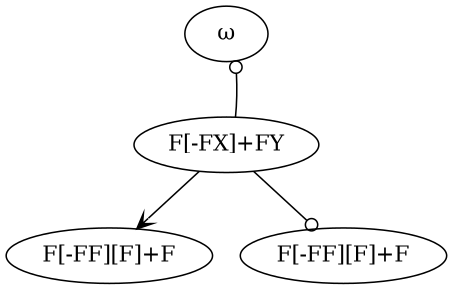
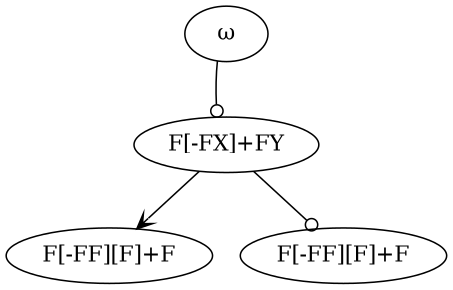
(237, 95) -> (216, 83)
